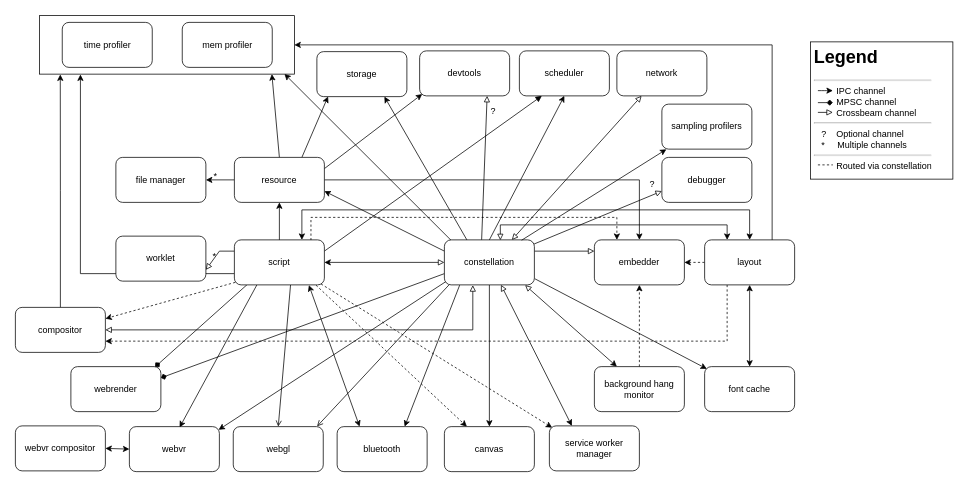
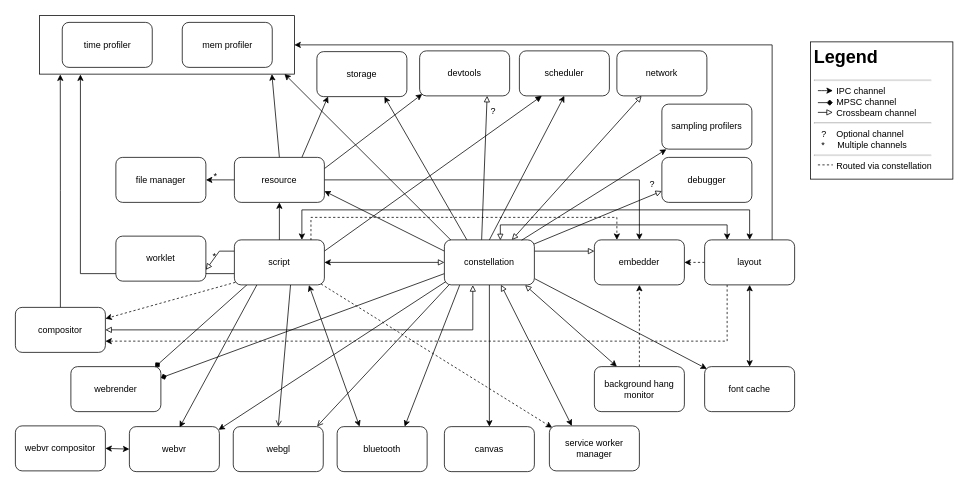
(335, 303) -> none
